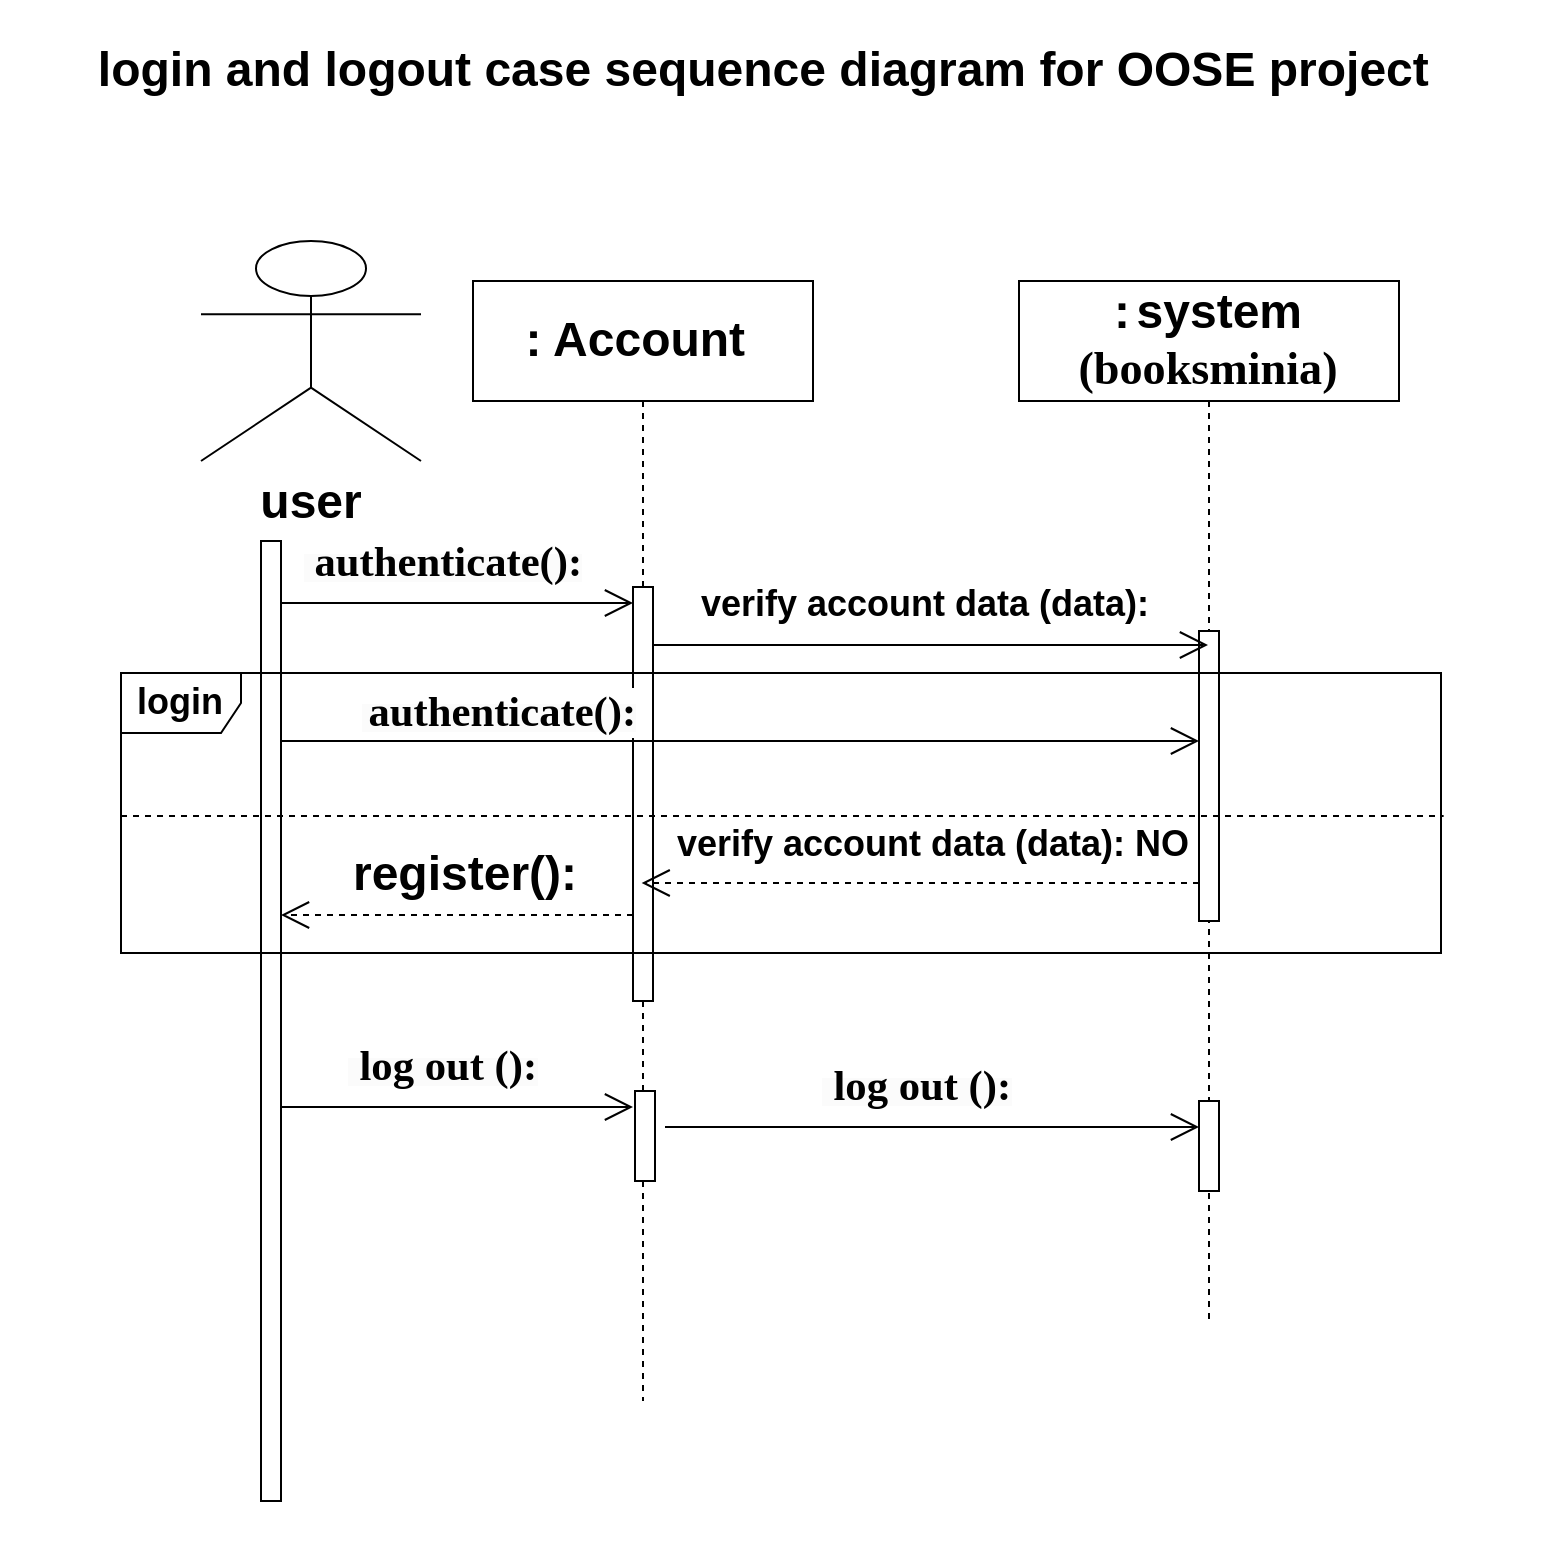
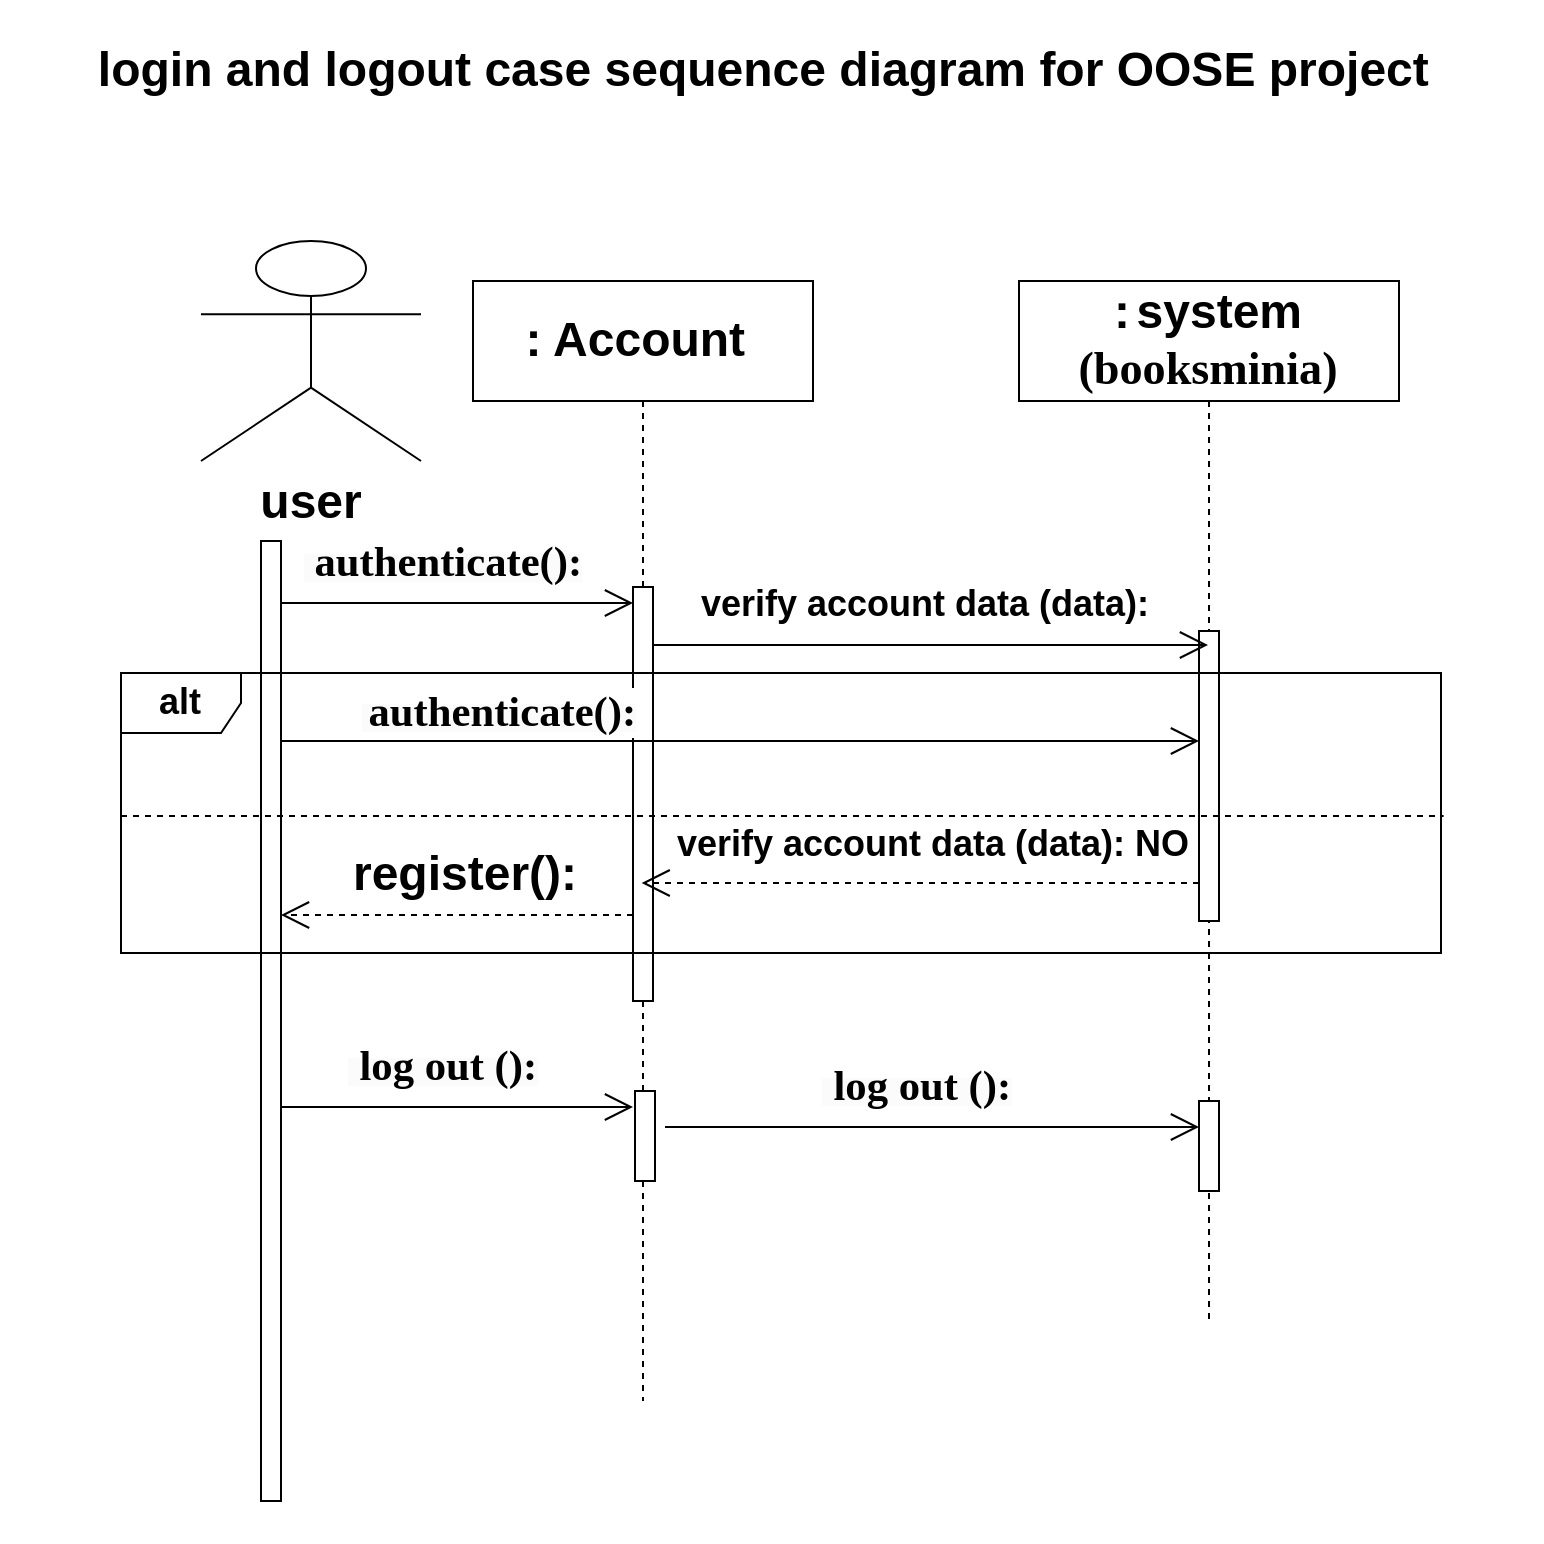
(181, 703) -> (181, 703)
